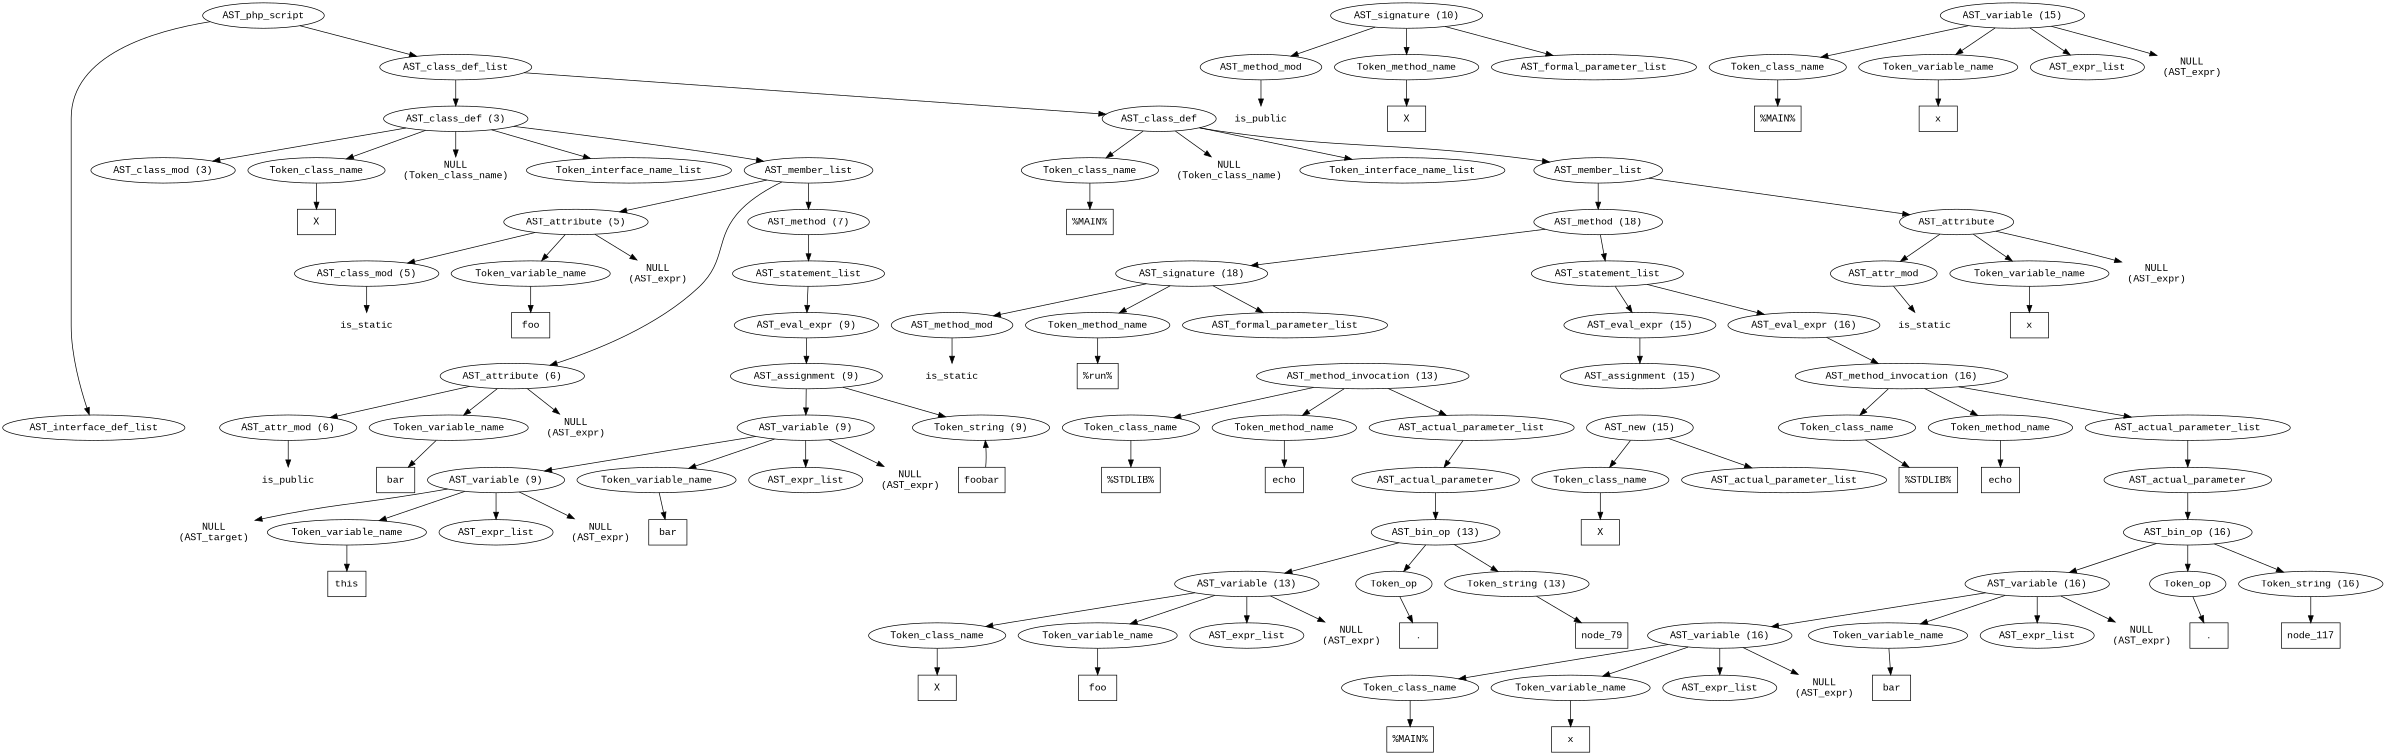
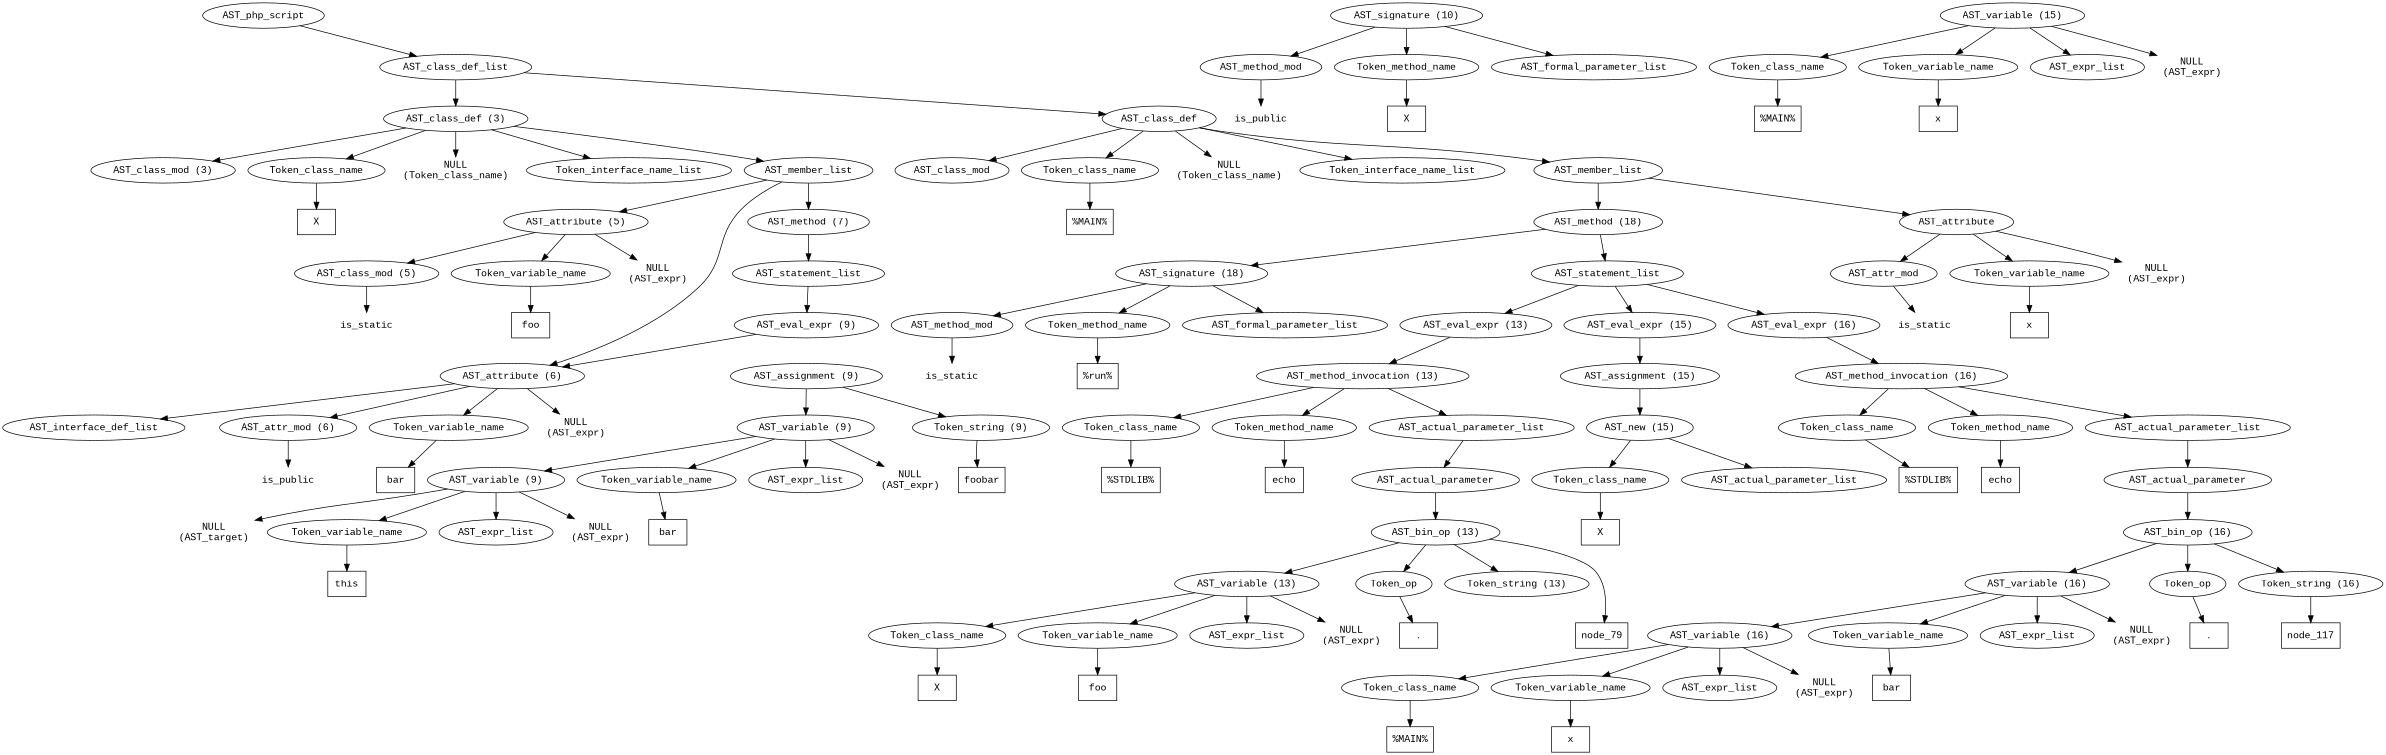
none -> (952, 170)
(71, 172) -> (311, 401)
none -> (1476, 325)
(806, 347) -> (663, 350)
none -> (1640, 398)
(986, 457) -> (977, 450)
(1556, 608) -> (1567, 556)
